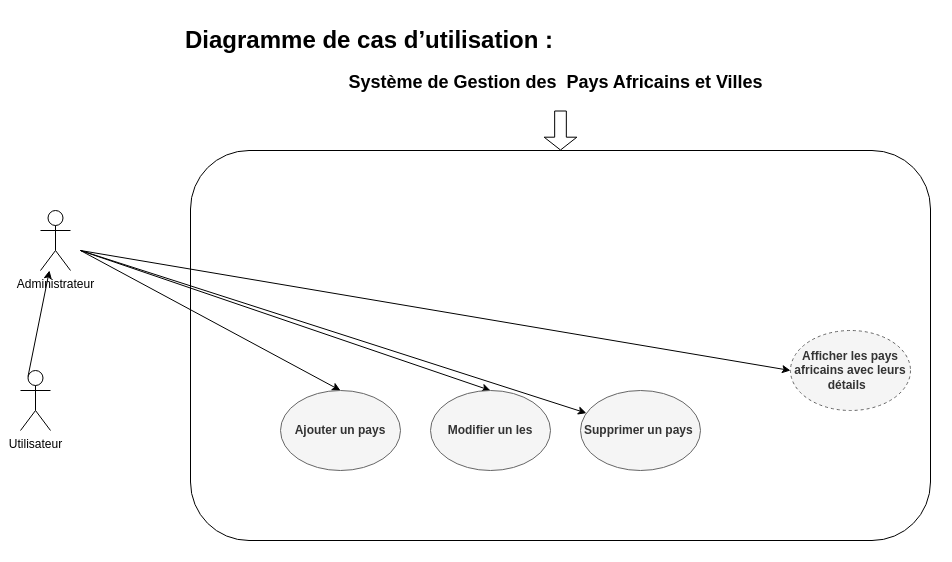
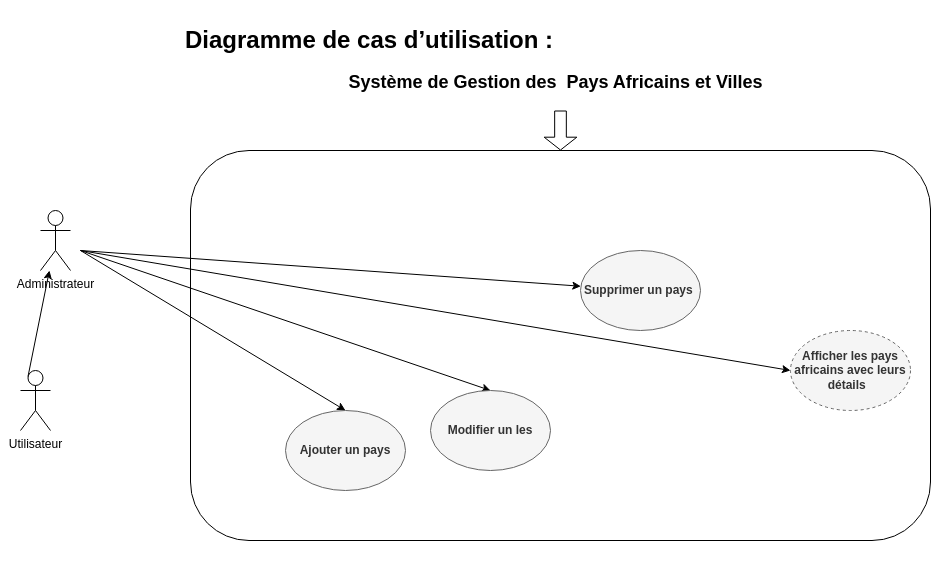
(341, 431) -> (346, 451)
(641, 431) -> (641, 291)
